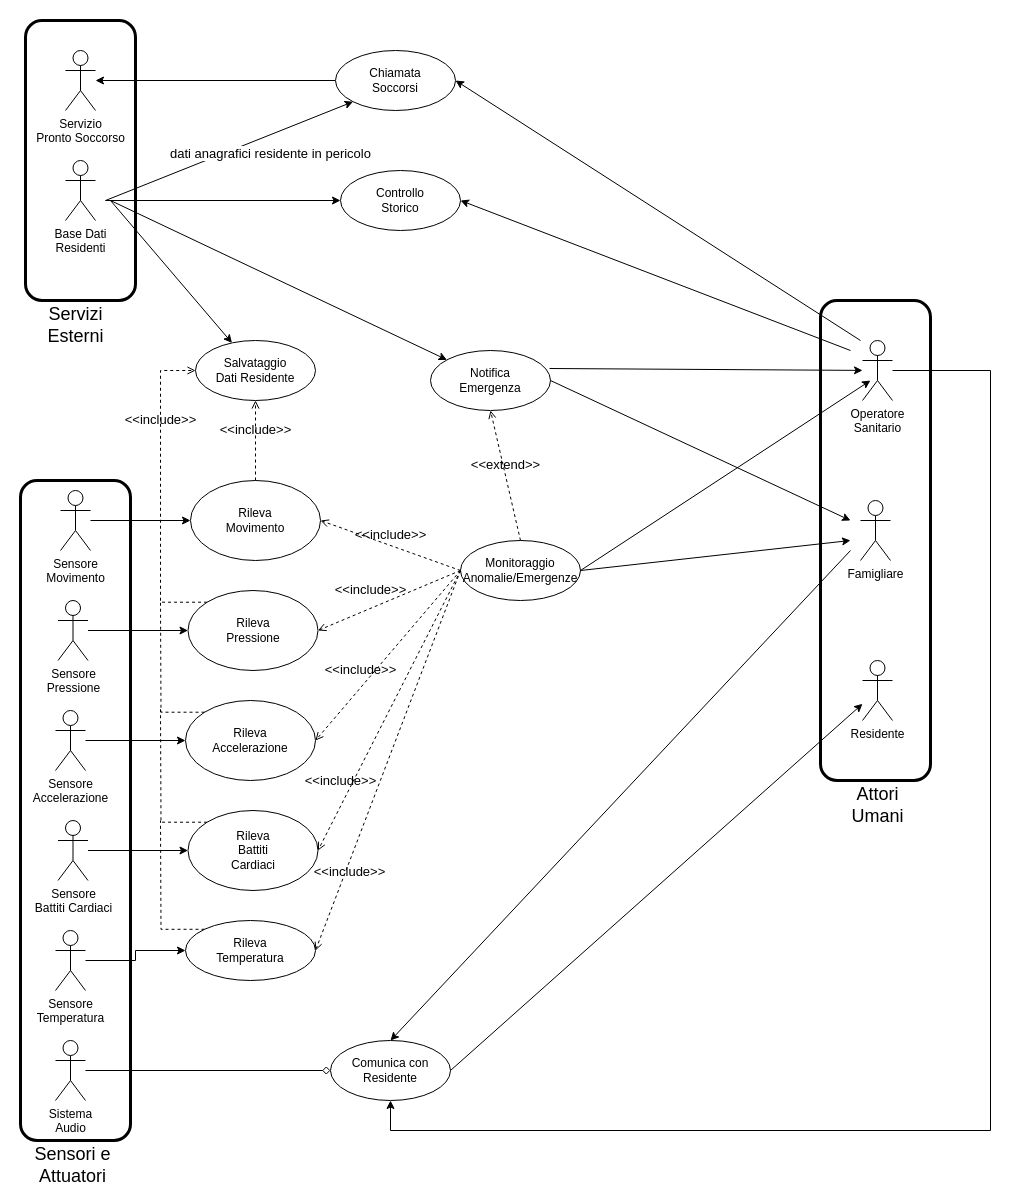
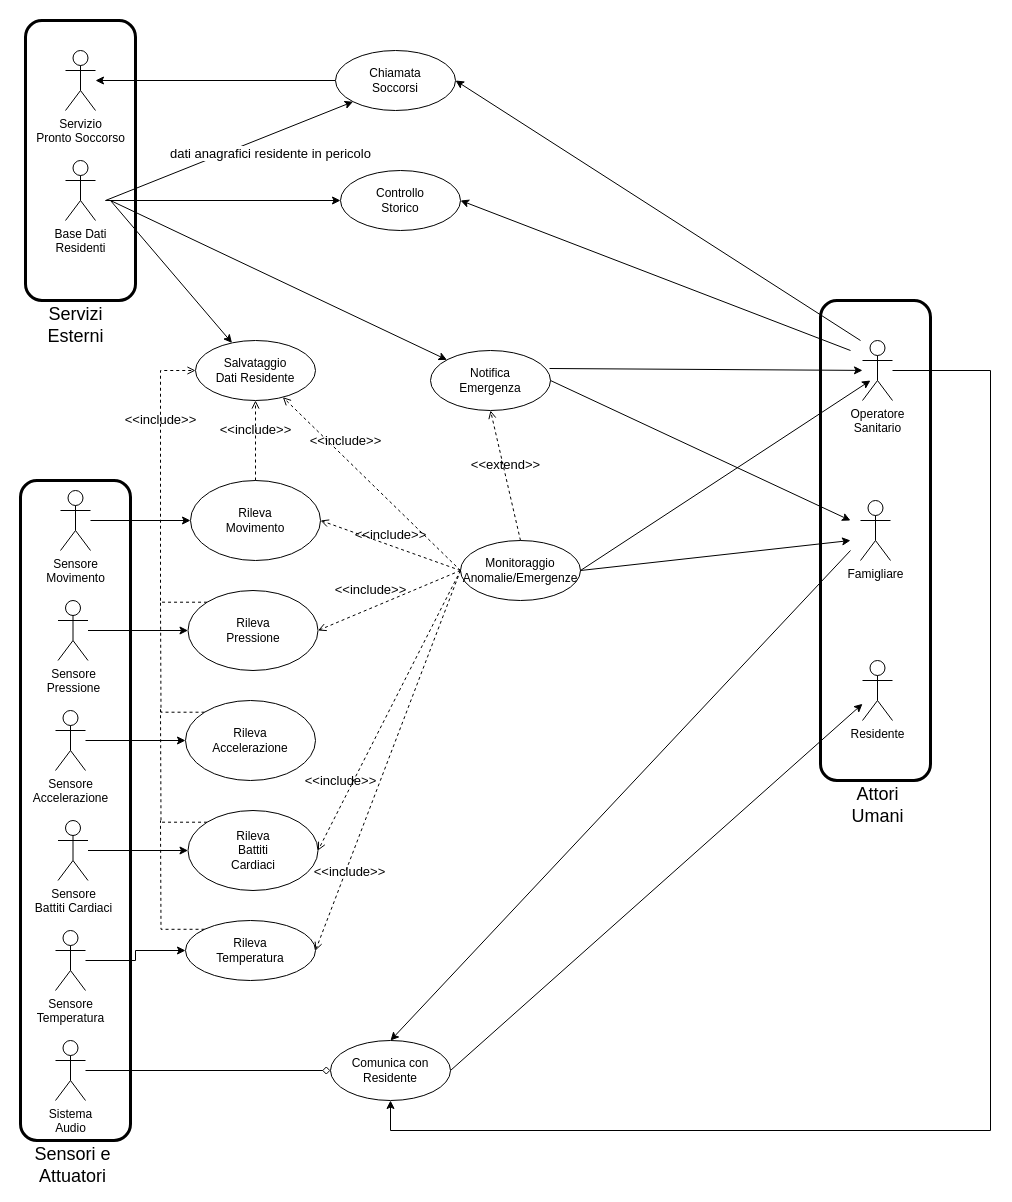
(386, 658) -> (371, 484)
